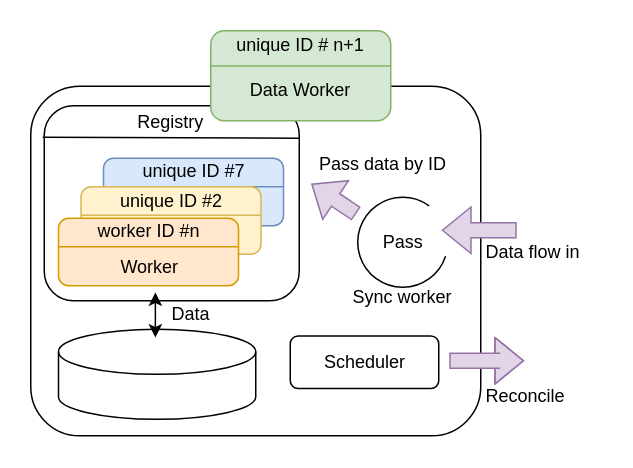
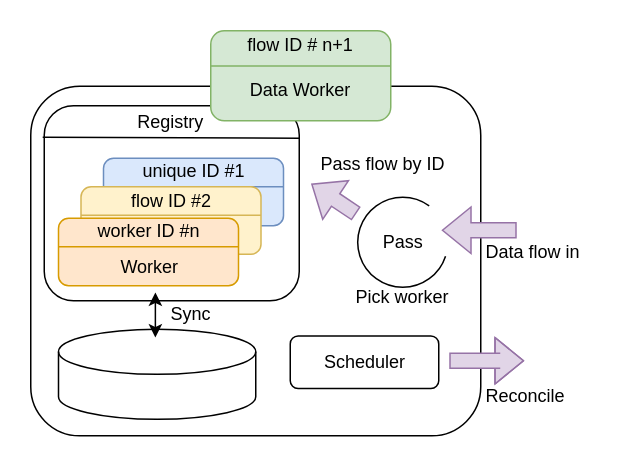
(301, 46) -> (301, 46)
(383, 164) -> (383, 164)
(194, 172) -> (194, 172)
(172, 202) -> (172, 202)
(403, 298) -> (403, 298)
(191, 314) -> (191, 314)
